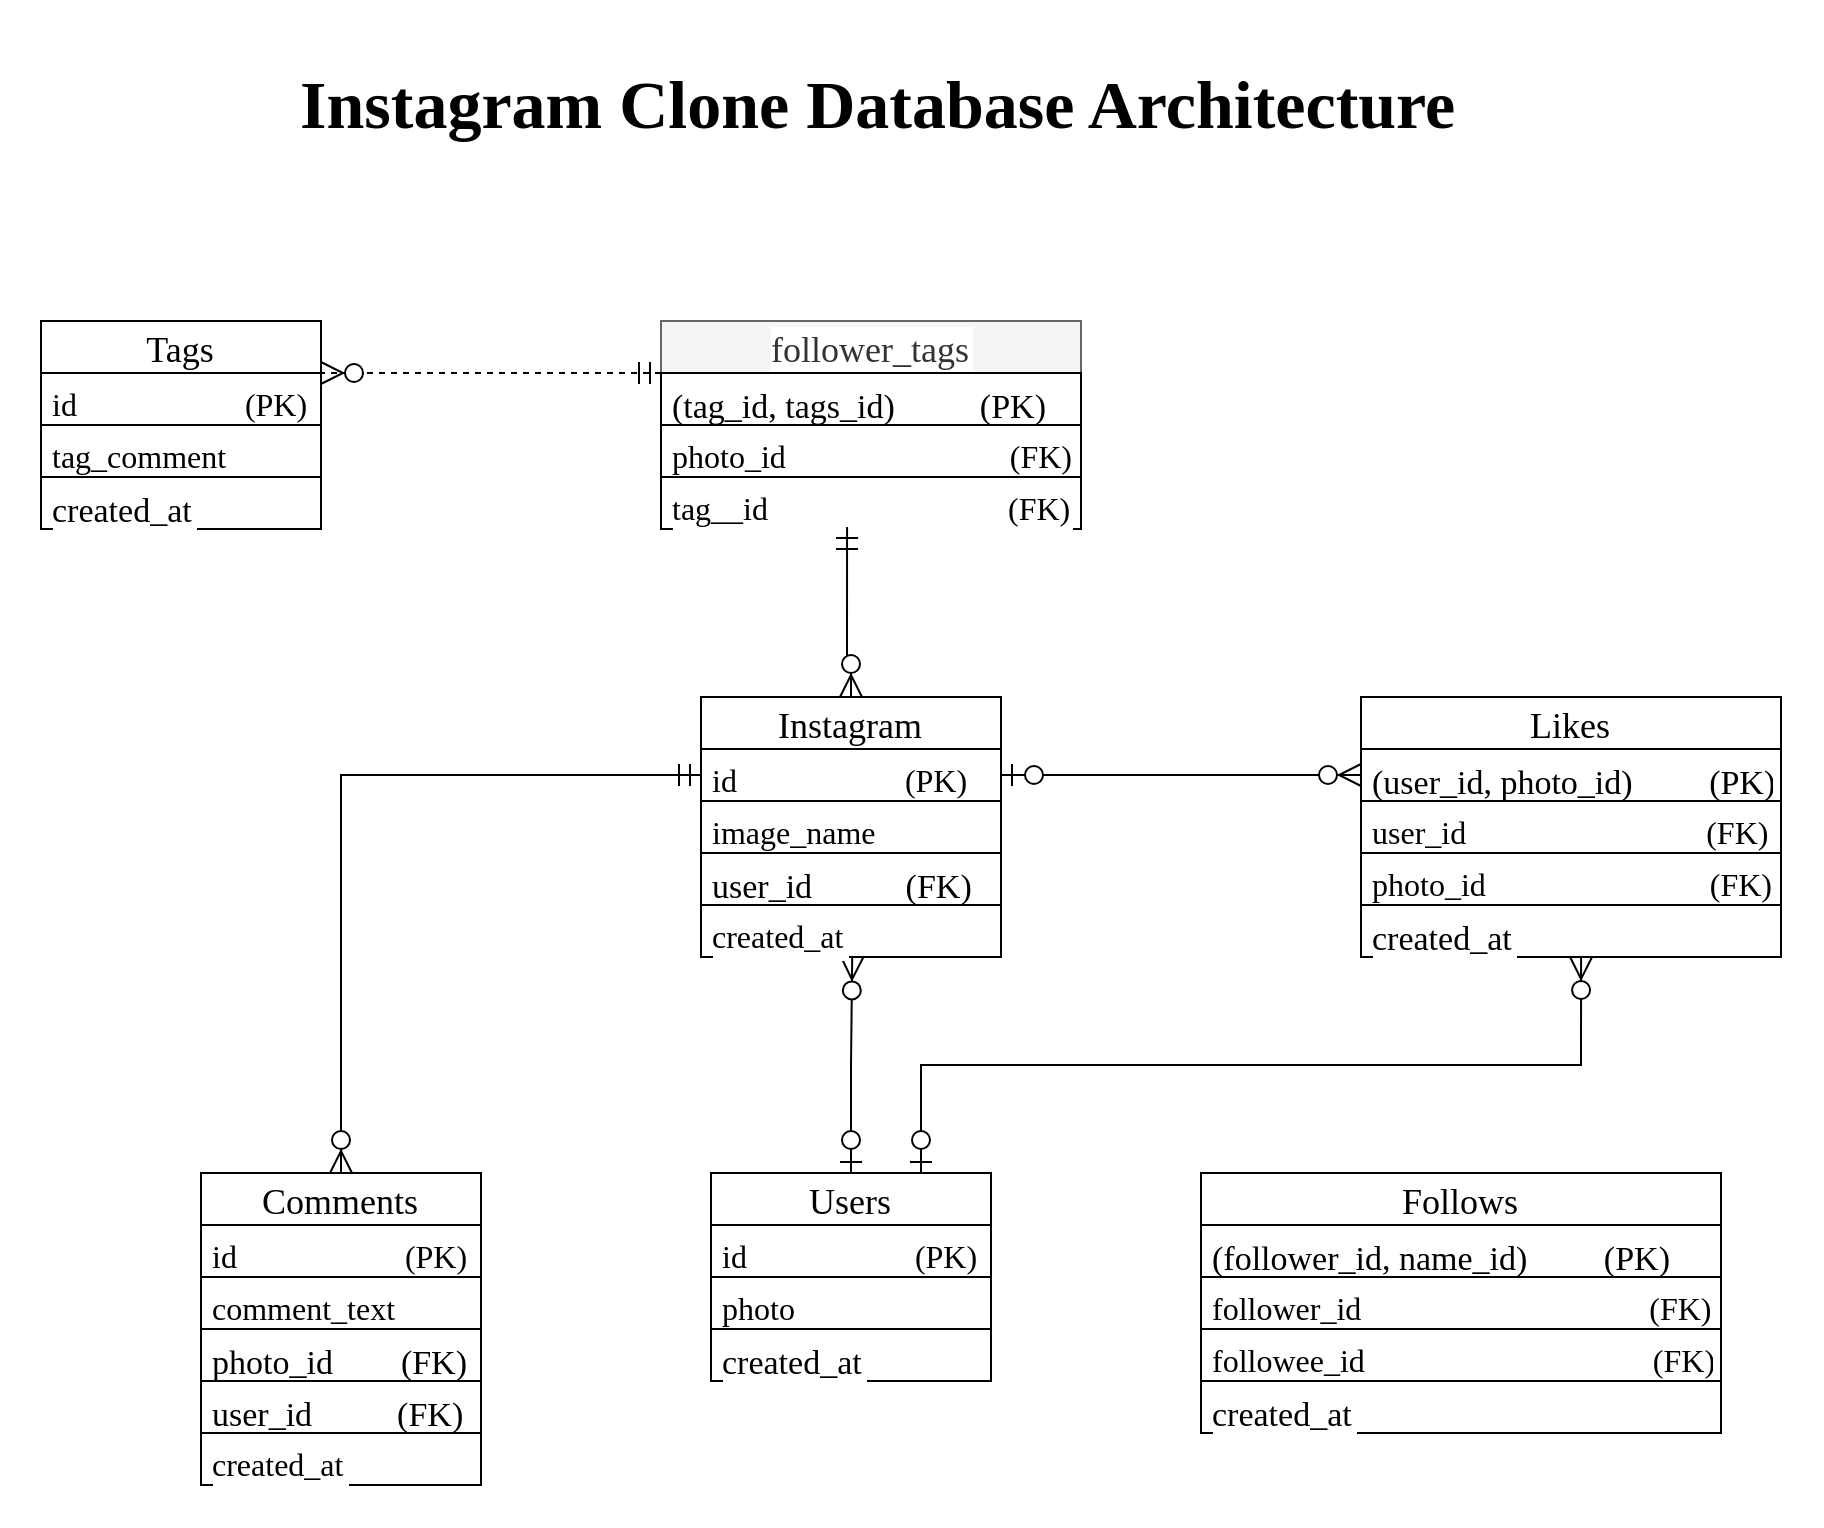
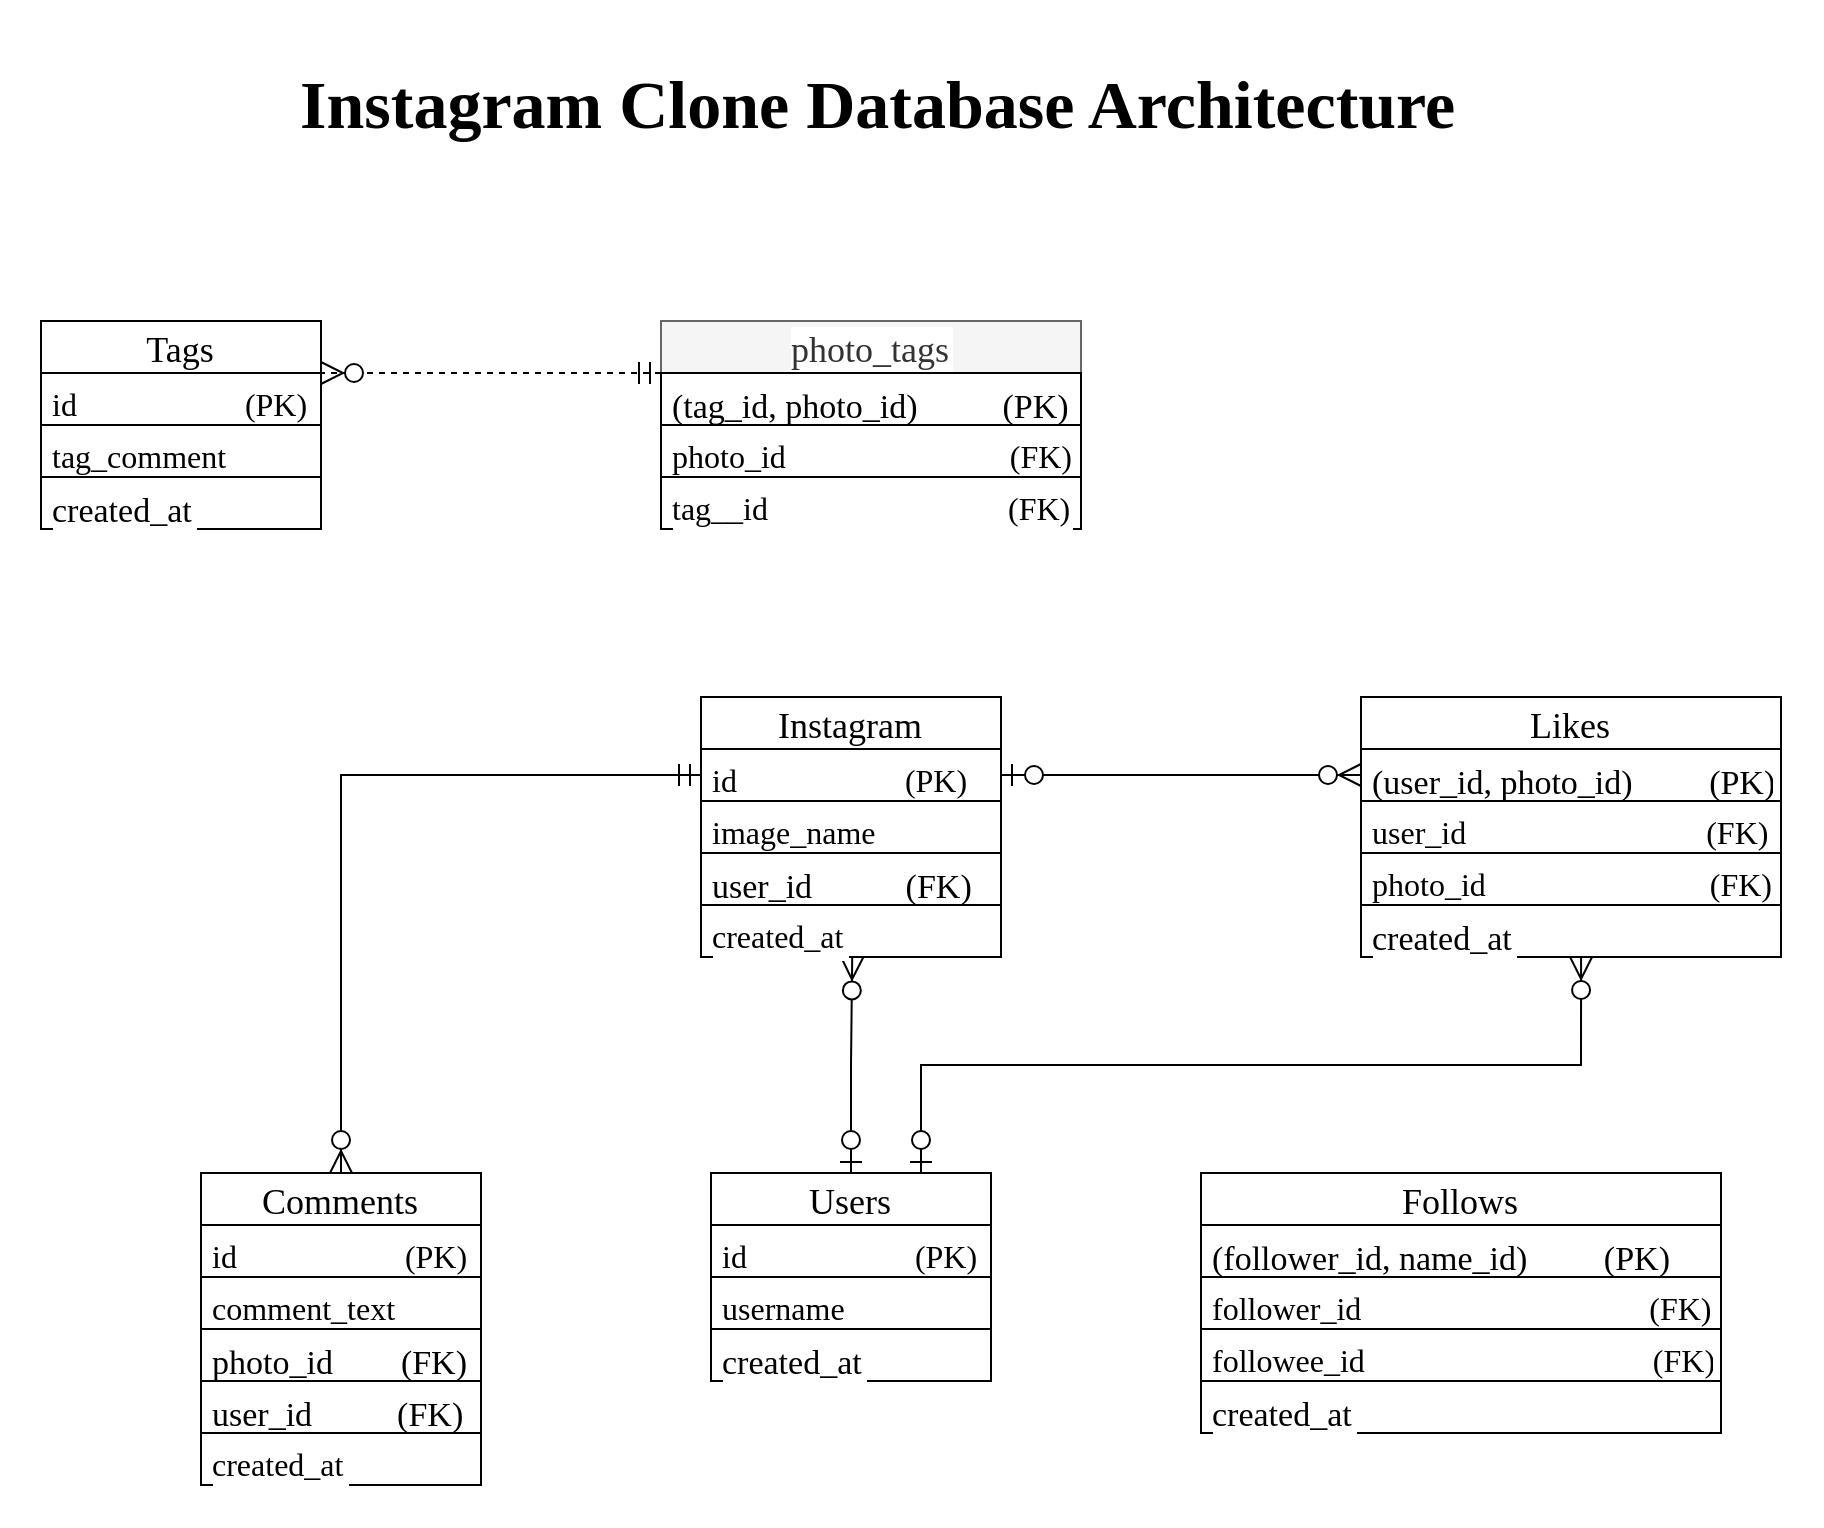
(870, 350) -> (870, 350)
(927, 407) -> (937, 407)
(847, 595) -> none
(767, 1309) -> (794, 1309)
